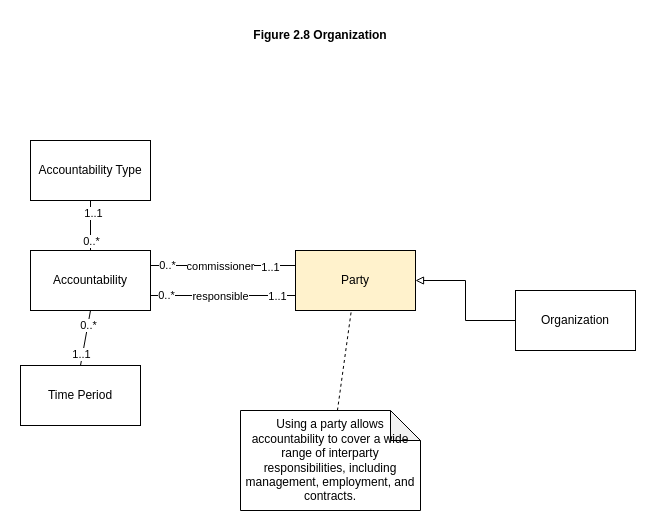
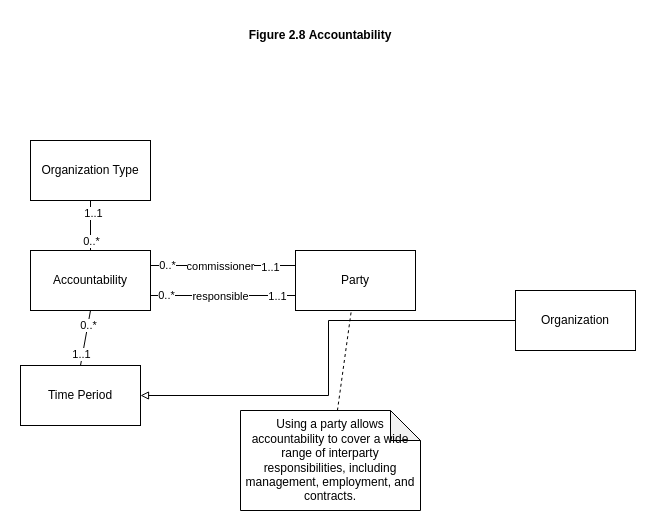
(321, 36) -> (321, 36)
(91, 171) -> (91, 171)
(356, 281) -> (356, 281)
(466, 281) -> (329, 379)
